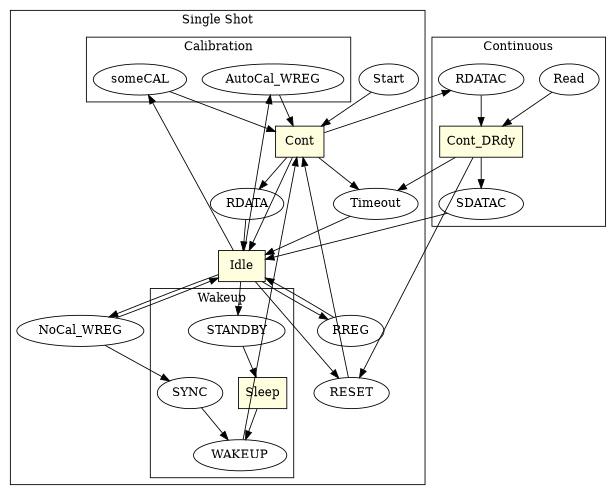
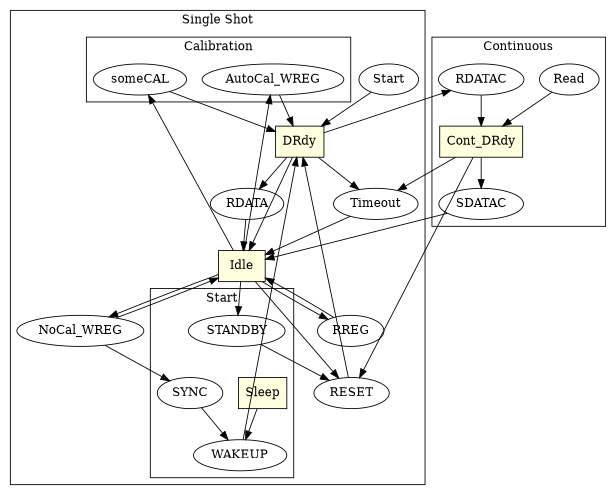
(300, 142) -> (300, 142)
(222, 298) -> (222, 298)
(248, 358) -> (288, 359)
